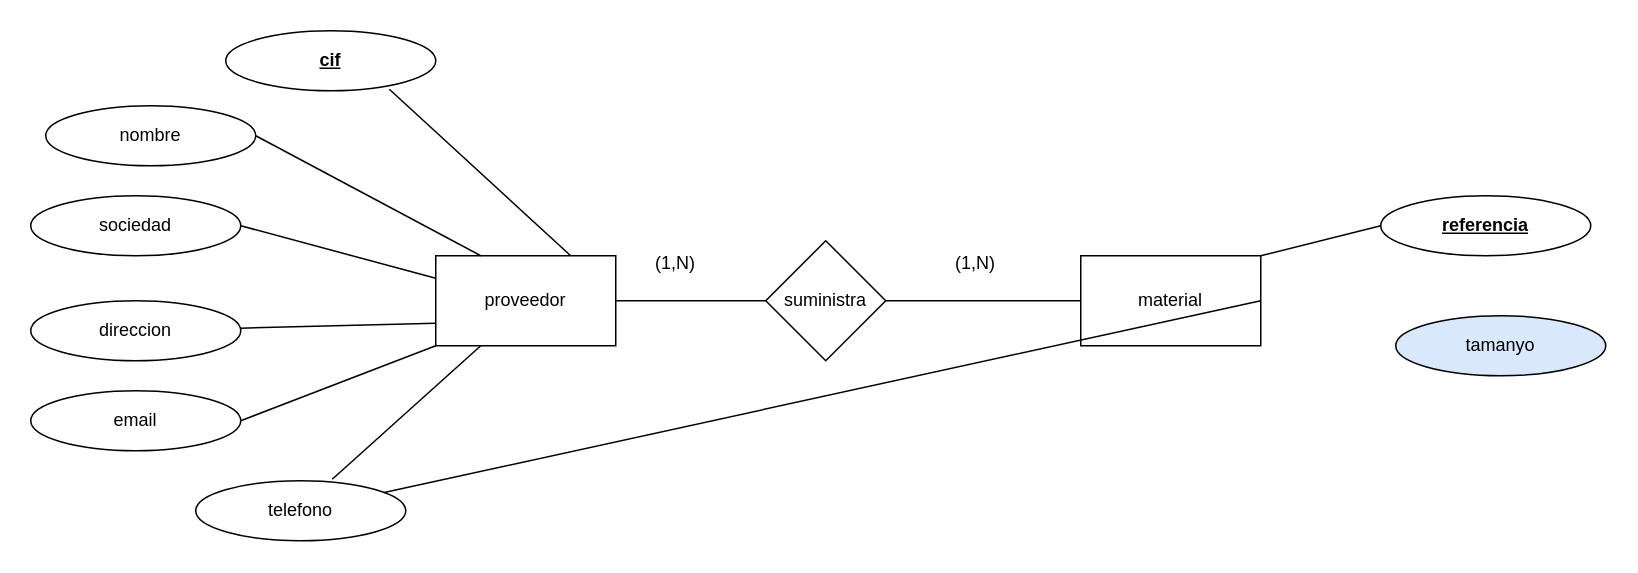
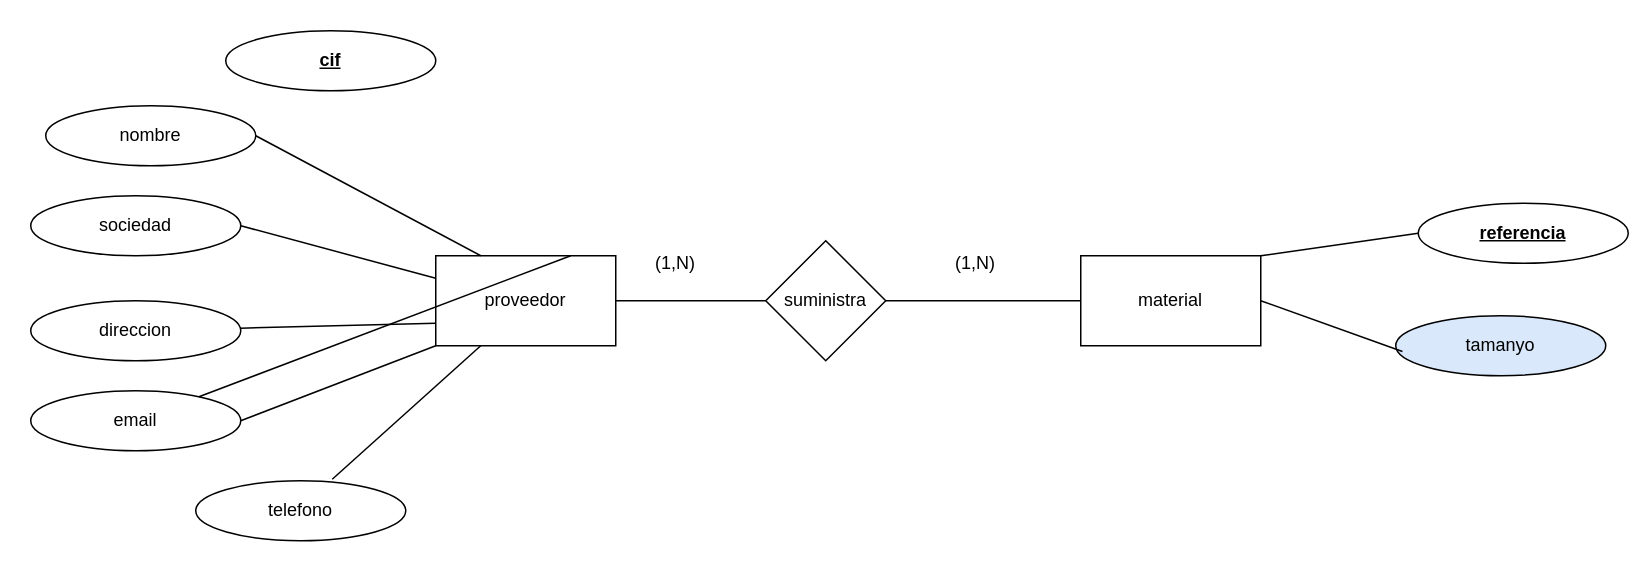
(480, 173) -> (293, 361)
(1486, 226) -> (1523, 233)
(823, 397) -> (1332, 326)
